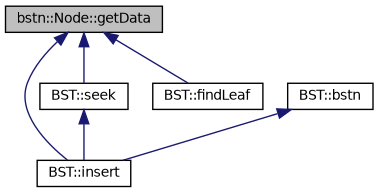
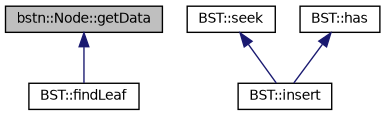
(84, 65) -> none
(330, 96) -> (340, 19)
(26, 103) -> none
